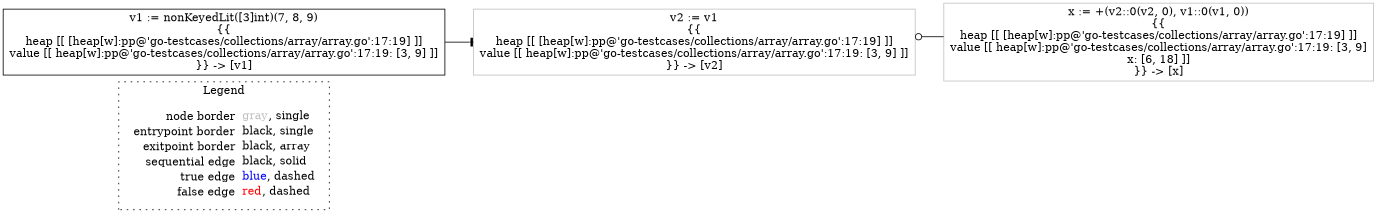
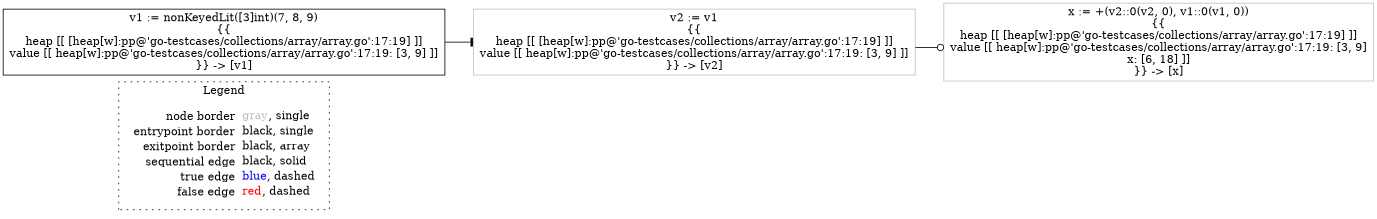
(933, 37) -> (926, 47)
